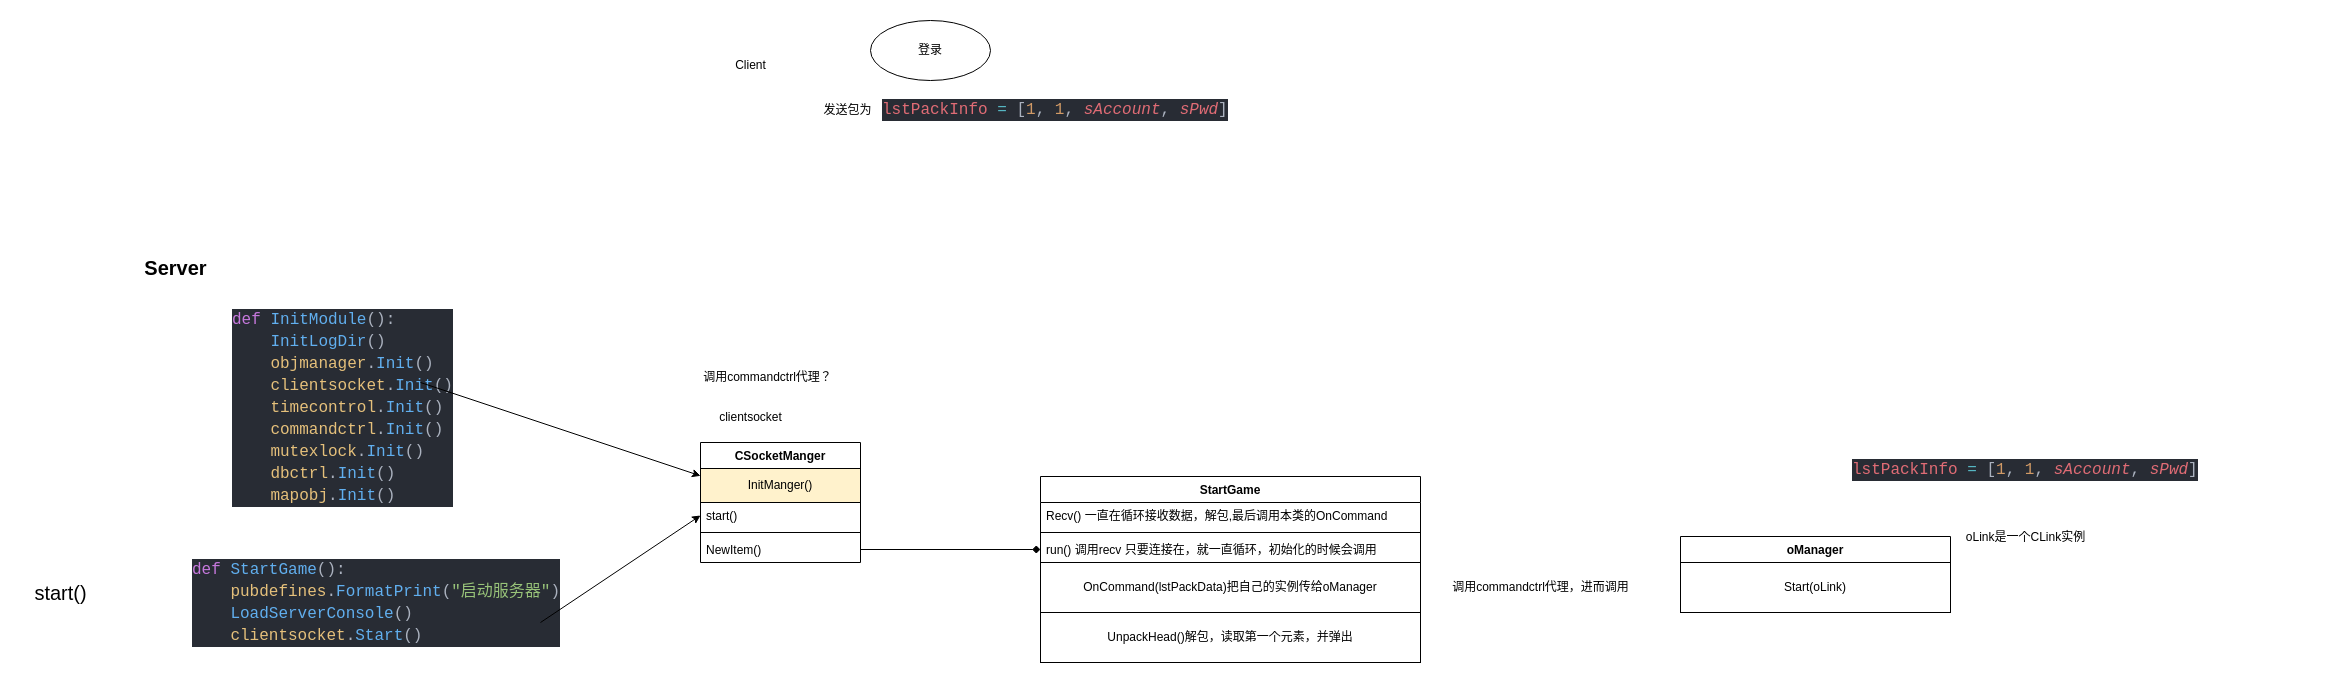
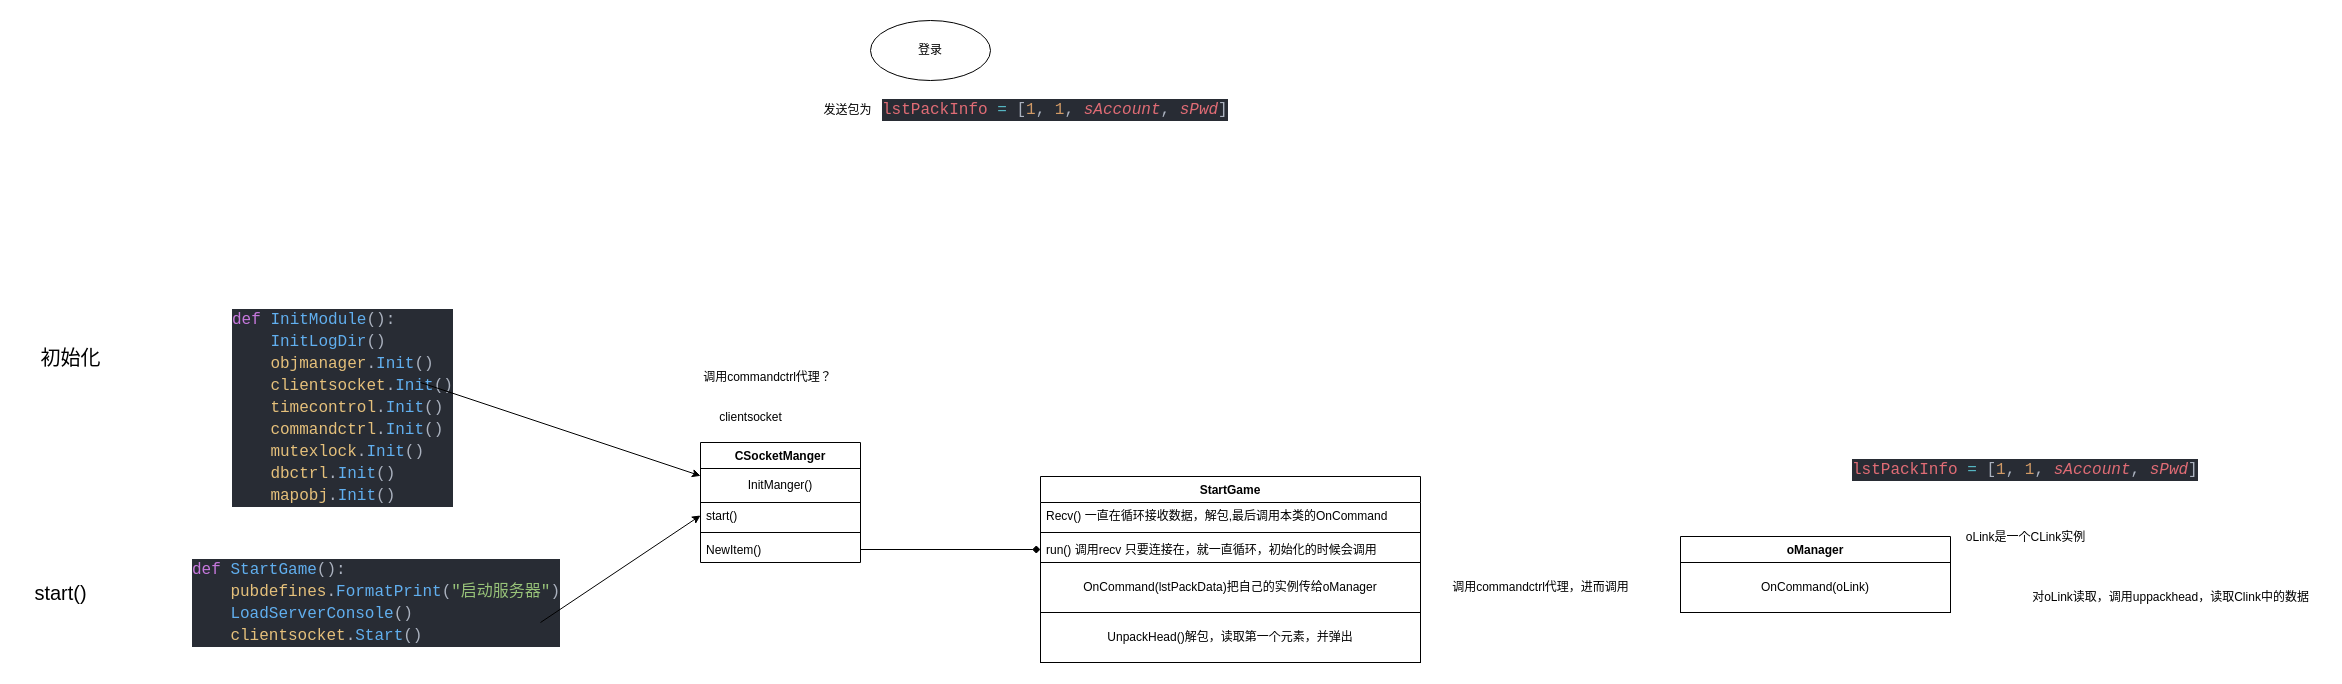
(751, 66) -> none
(176, 268) -> none
none -> (71, 358)
(781, 486) -> (781, 486)
(1816, 588) -> (1816, 588)
none -> (2171, 598)
